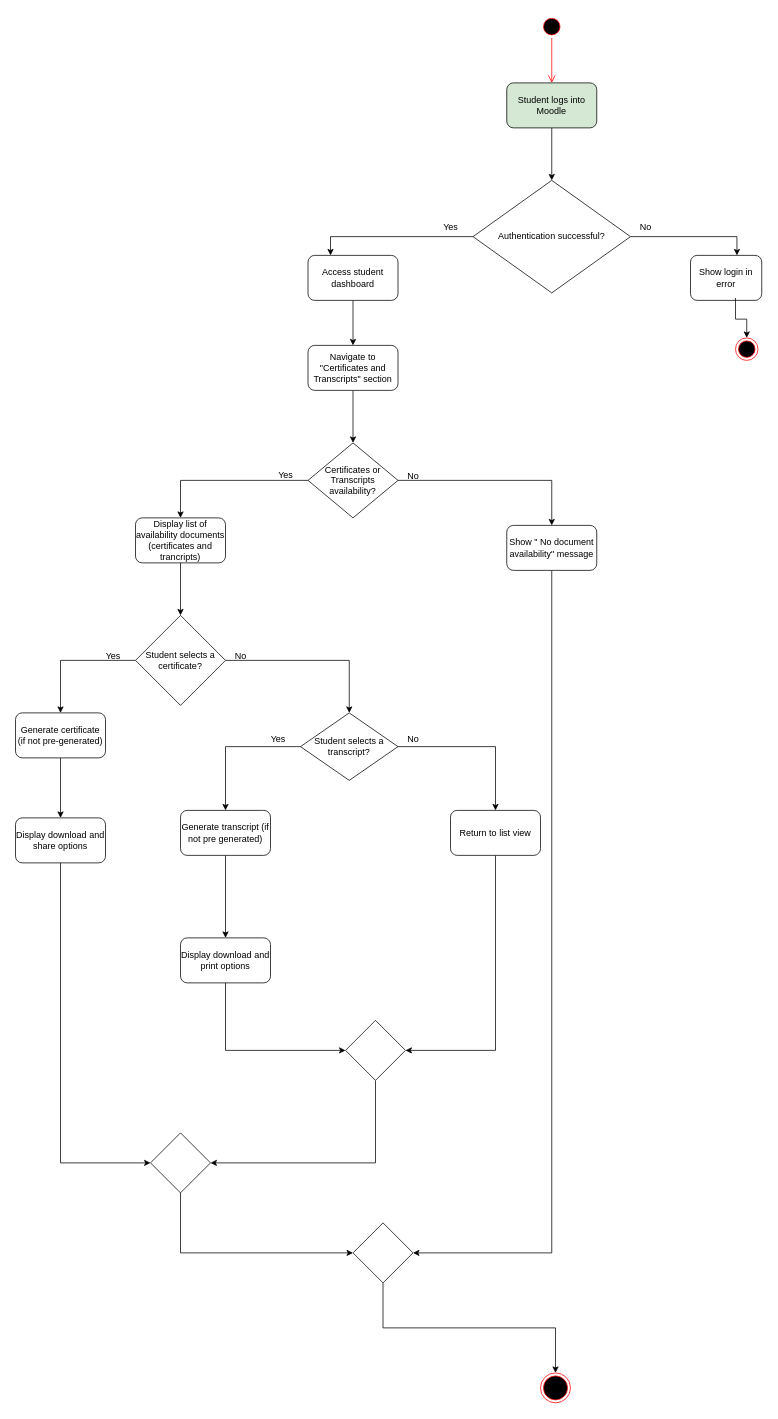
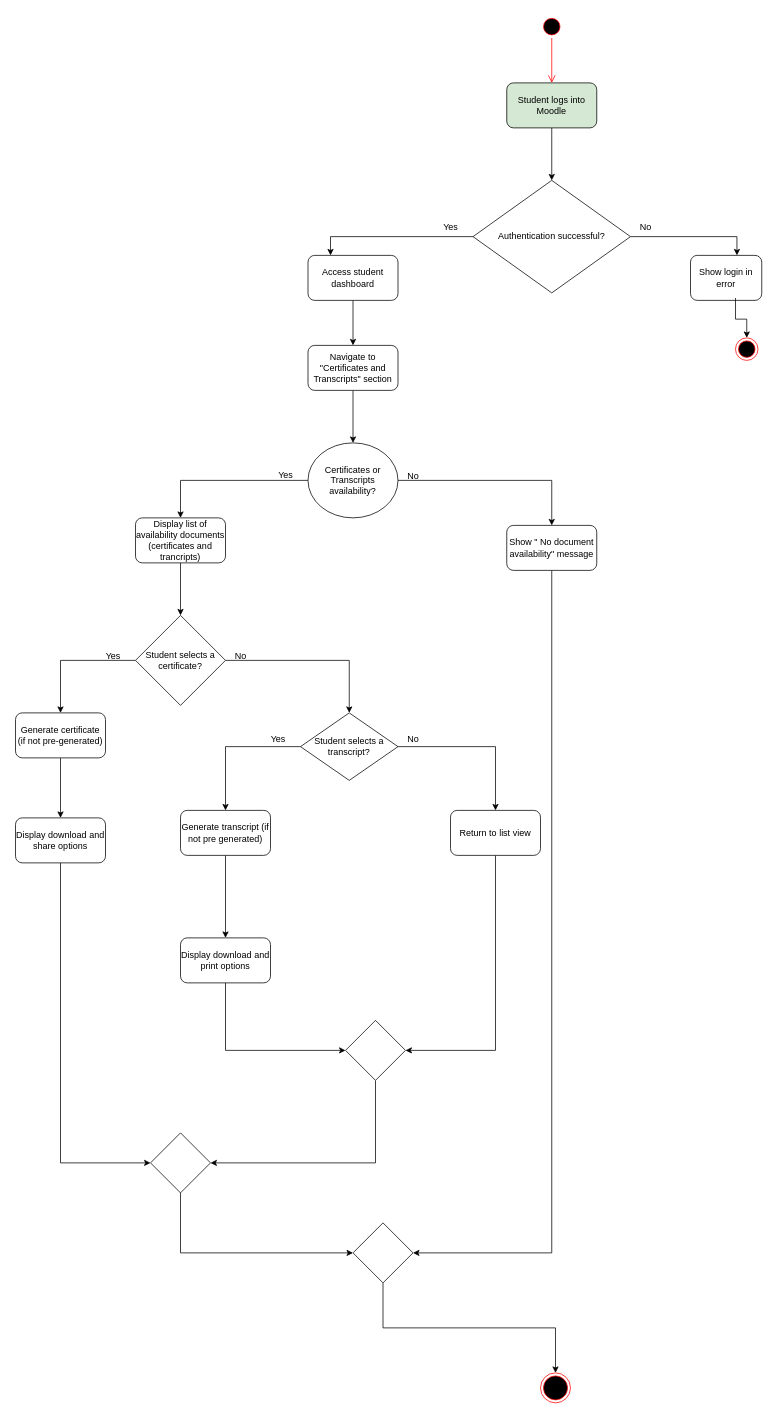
(353, 480) -> (353, 480)
